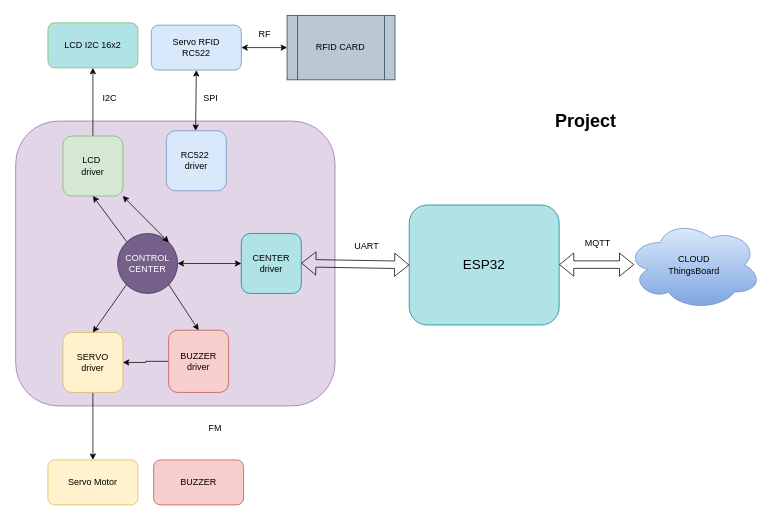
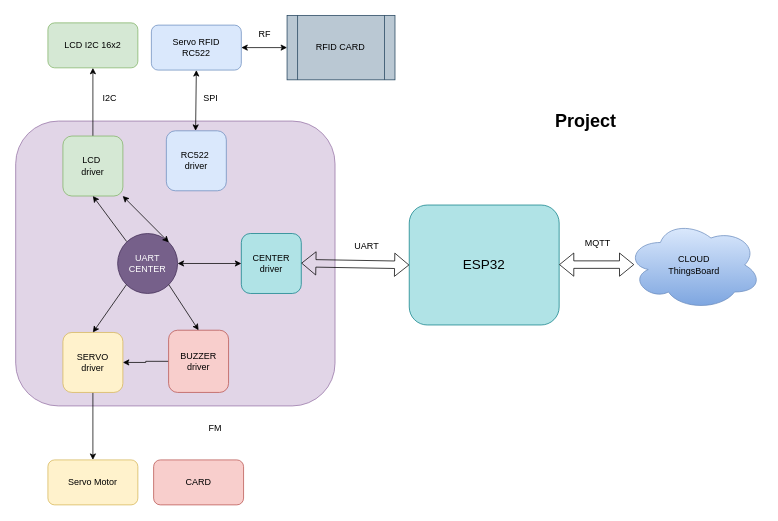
(93, 45) -> (93, 45)
(147, 264) -> (147, 264)
(198, 483) -> (198, 483)
